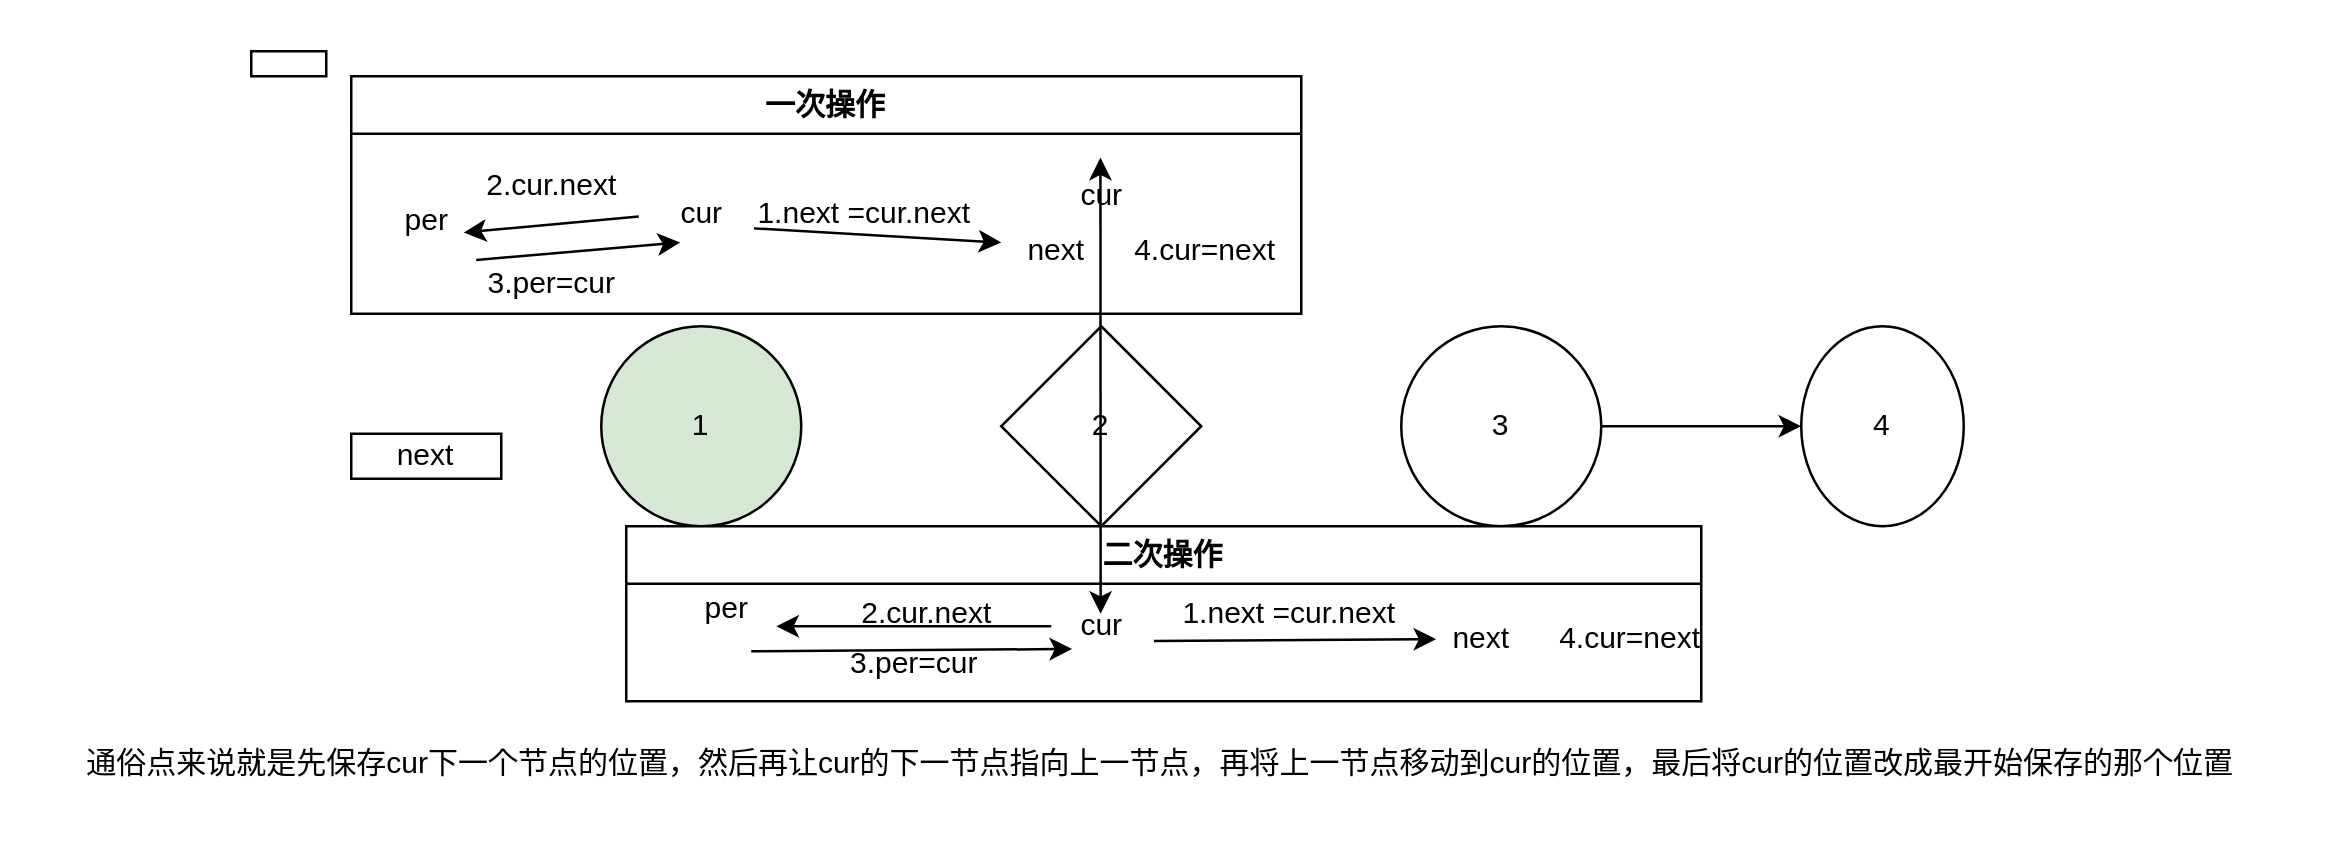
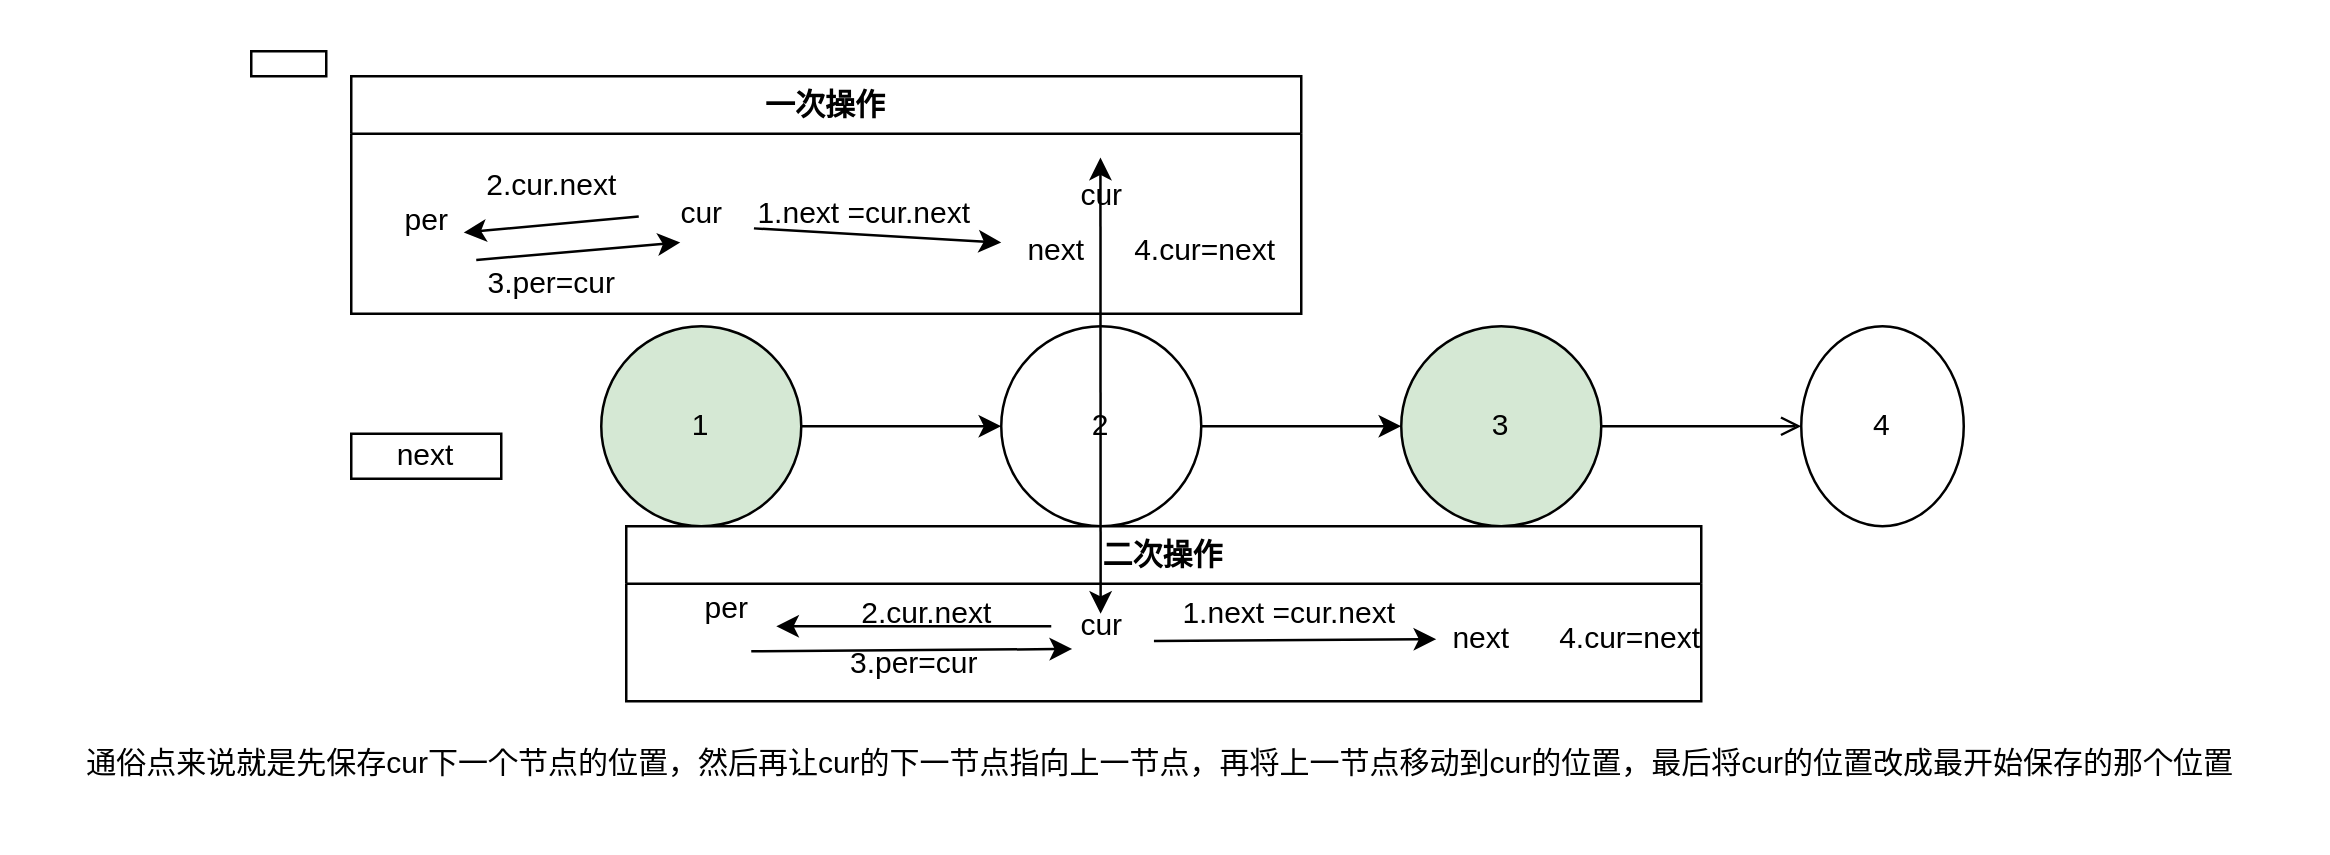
none -> (893, 426)
(1101, 426) -> (1101, 426)
none -> (1293, 426)
(1501, 426) -> (1501, 426)
(1783, 426) -> (1787, 426)
